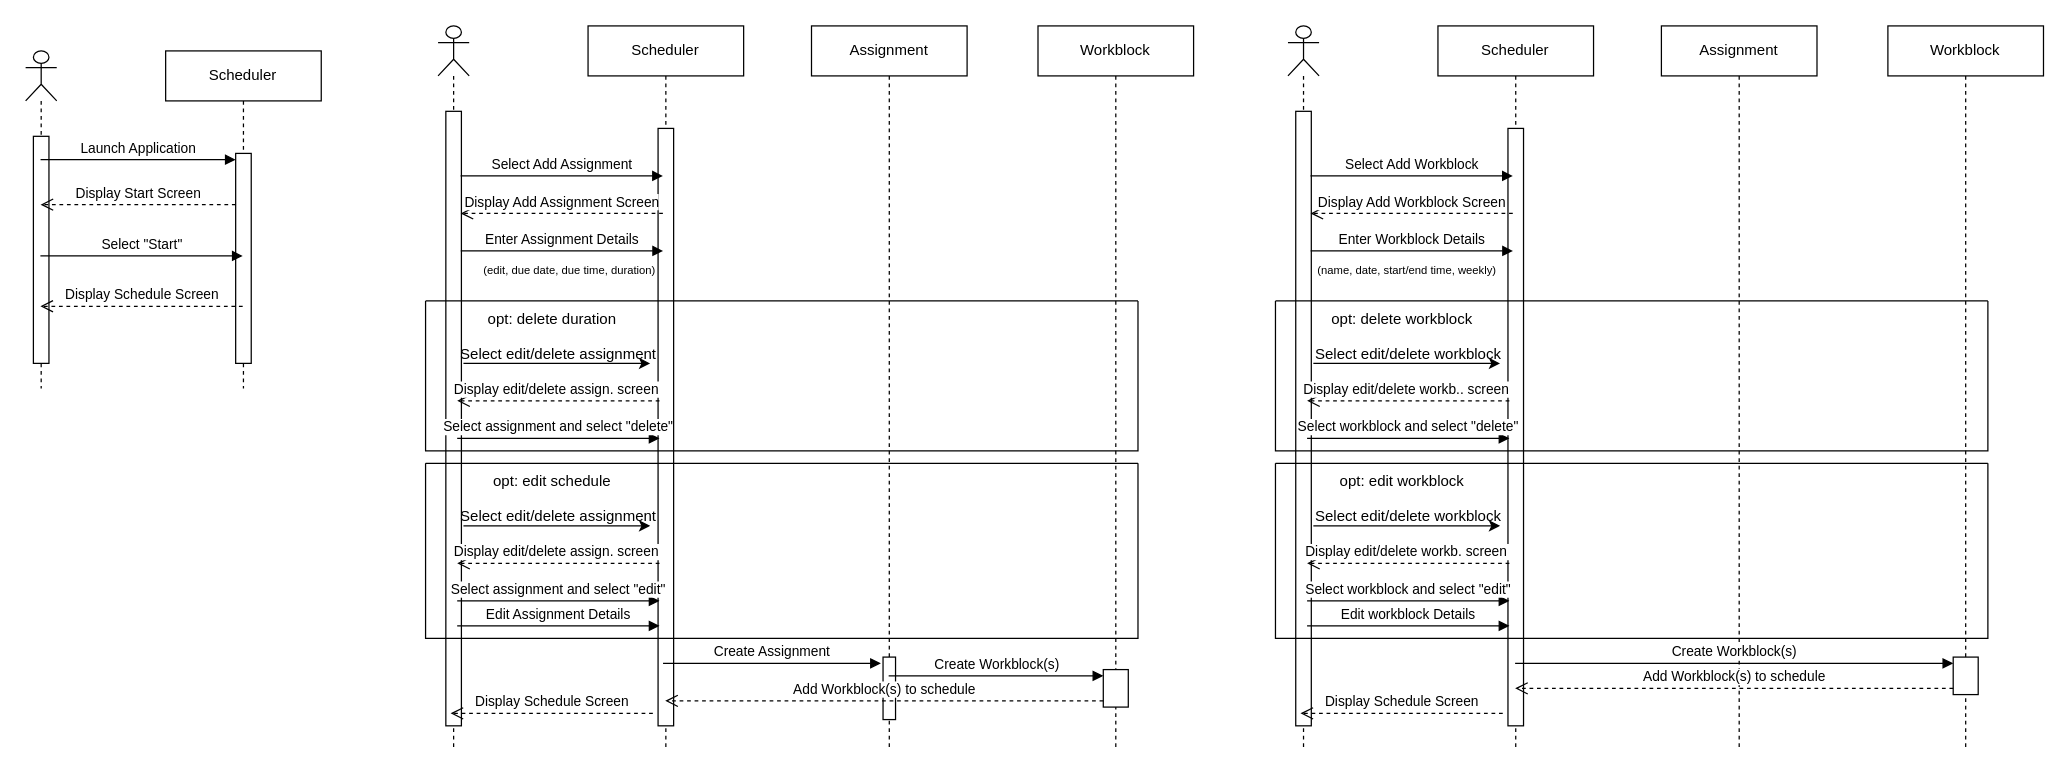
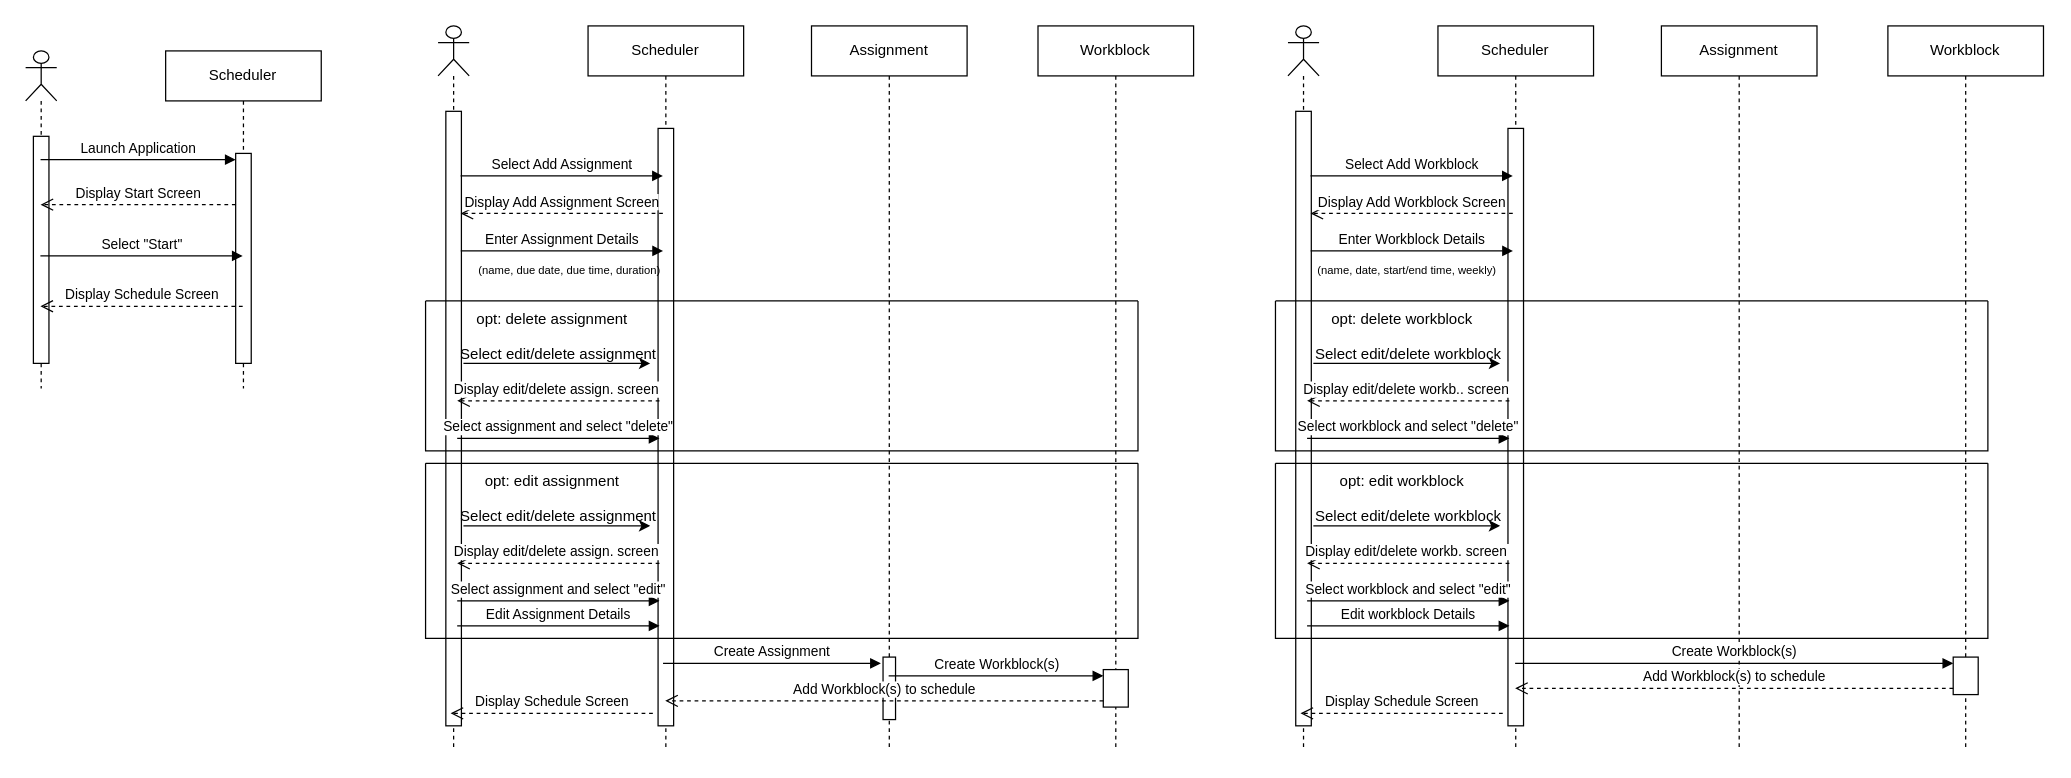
(570, 269) -> (570, 269)
(553, 319) -> (553, 319)
(553, 482) -> (553, 482)
